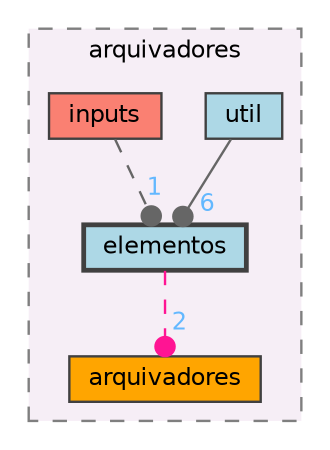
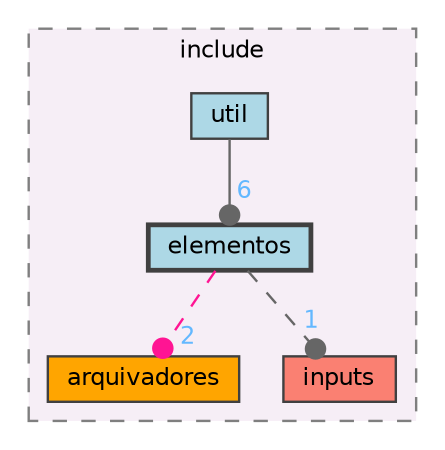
(165, 51) -> (222, 51)
(131, 173) -> (278, 306)
